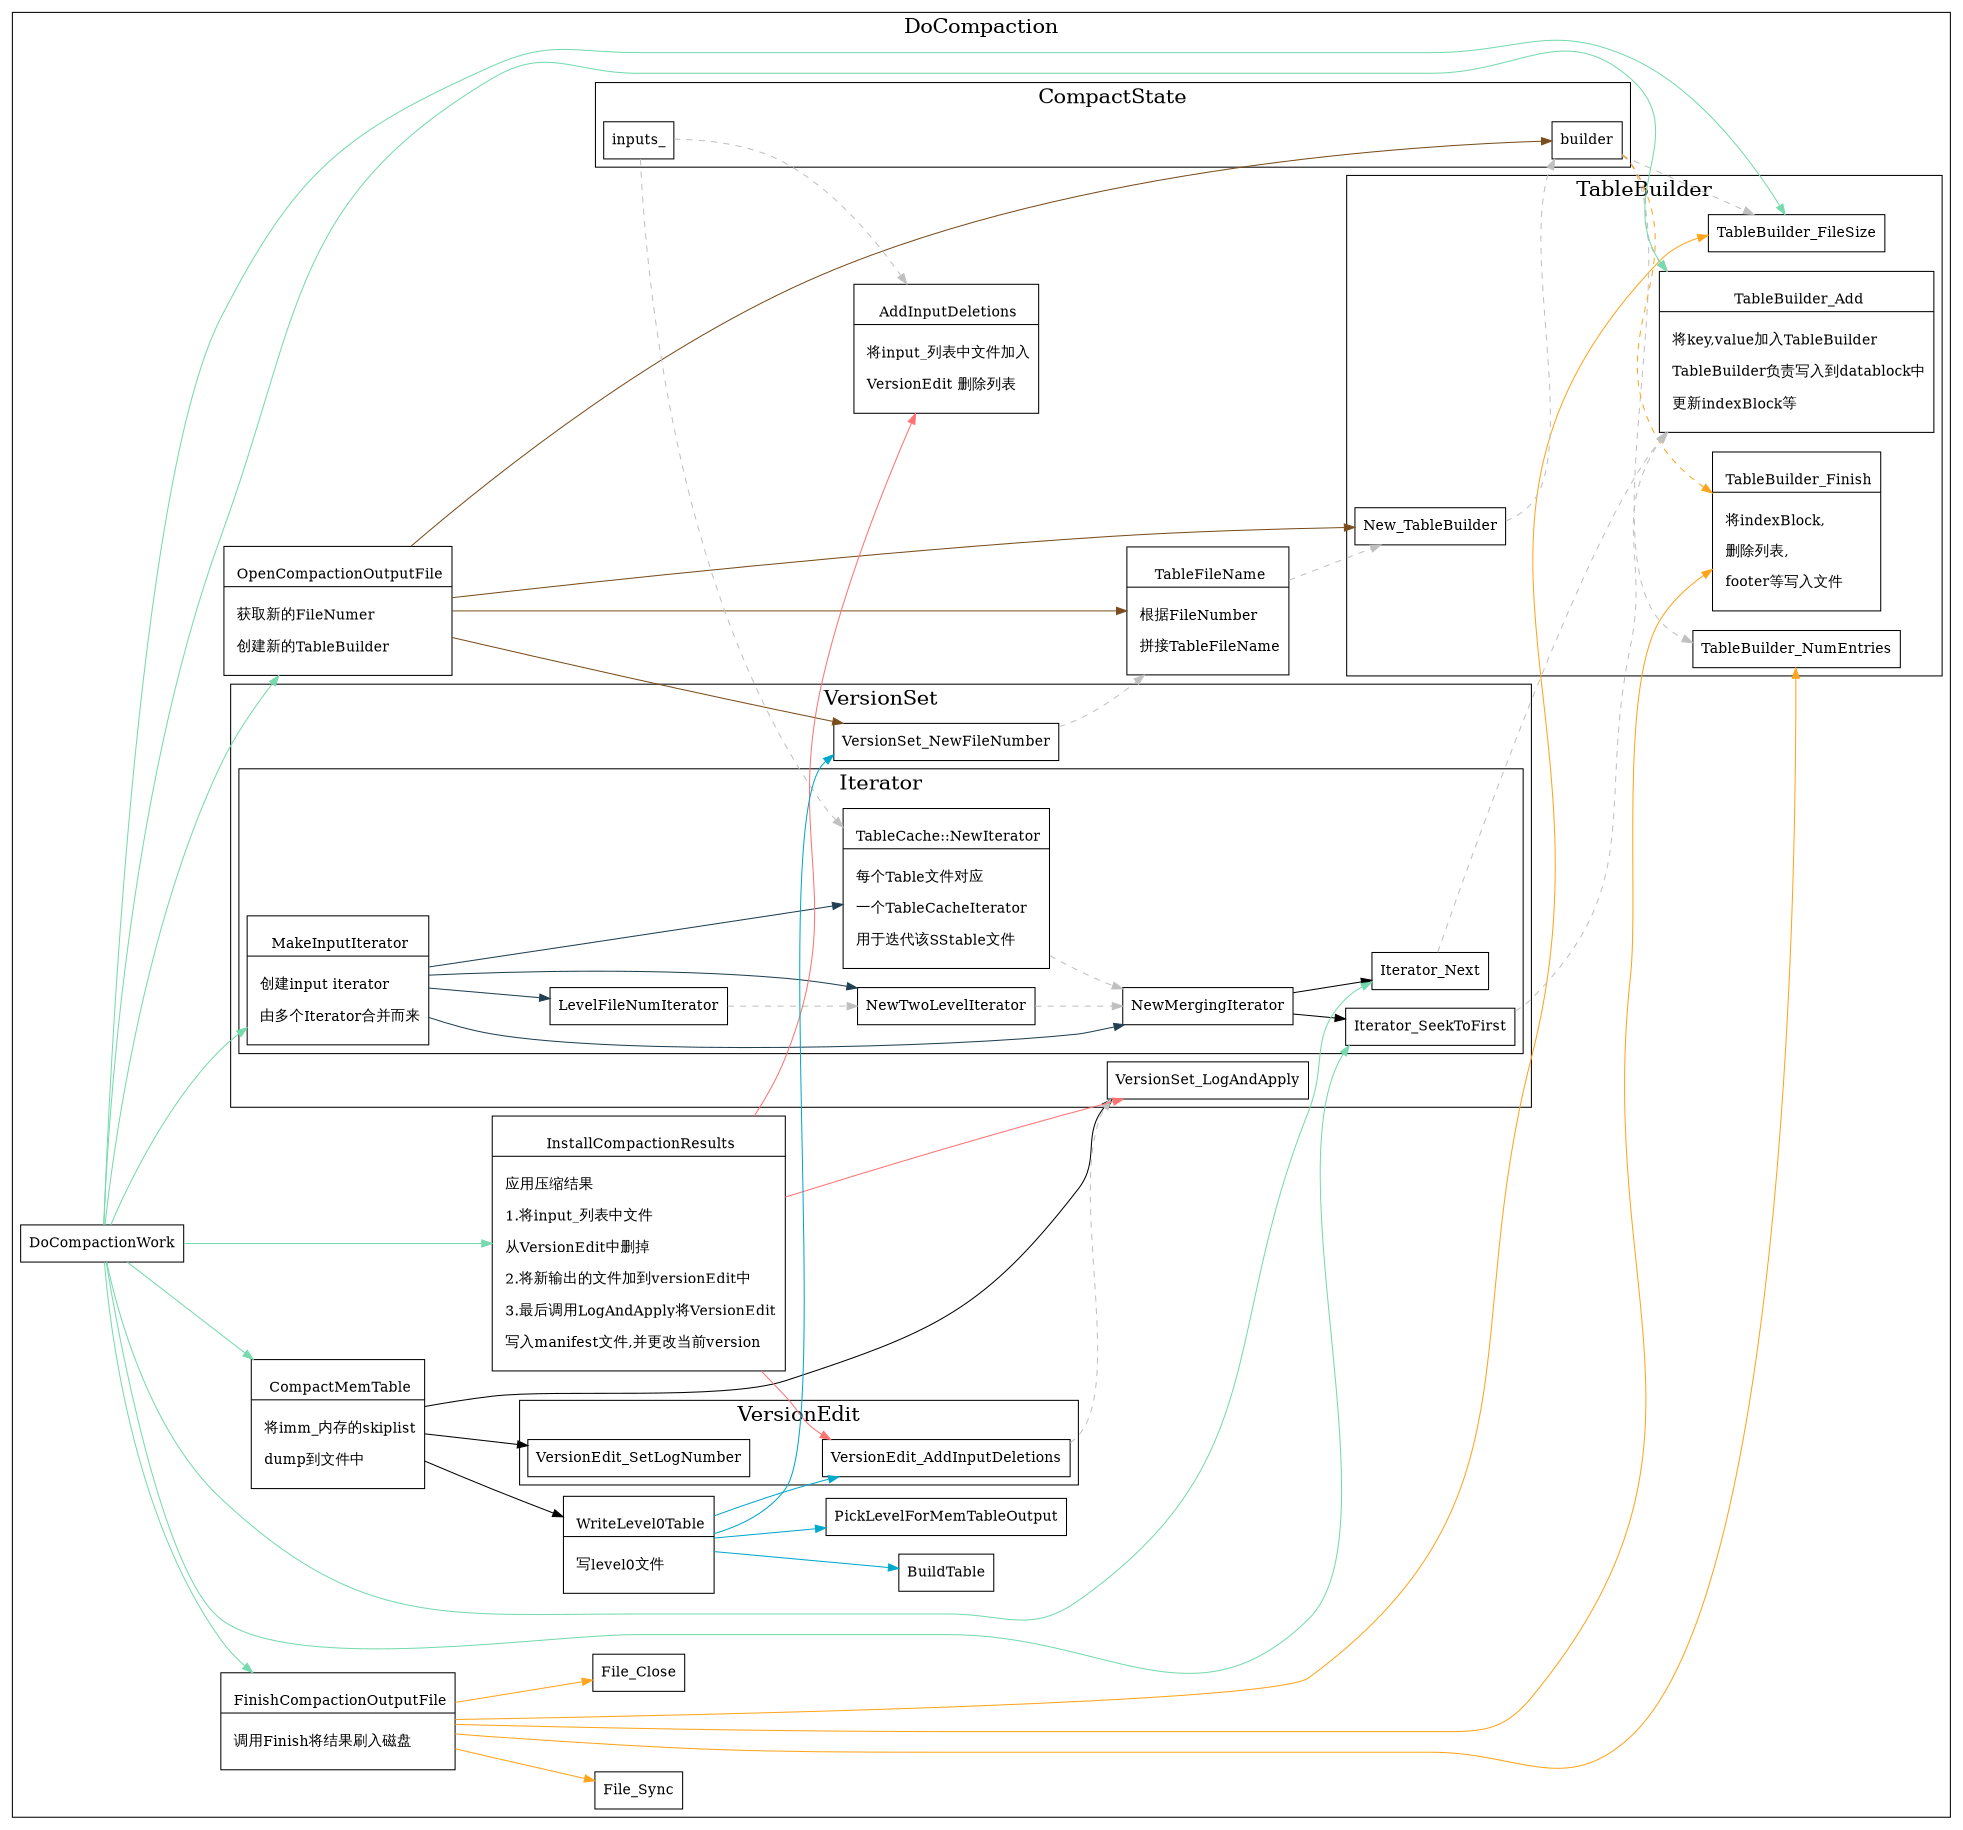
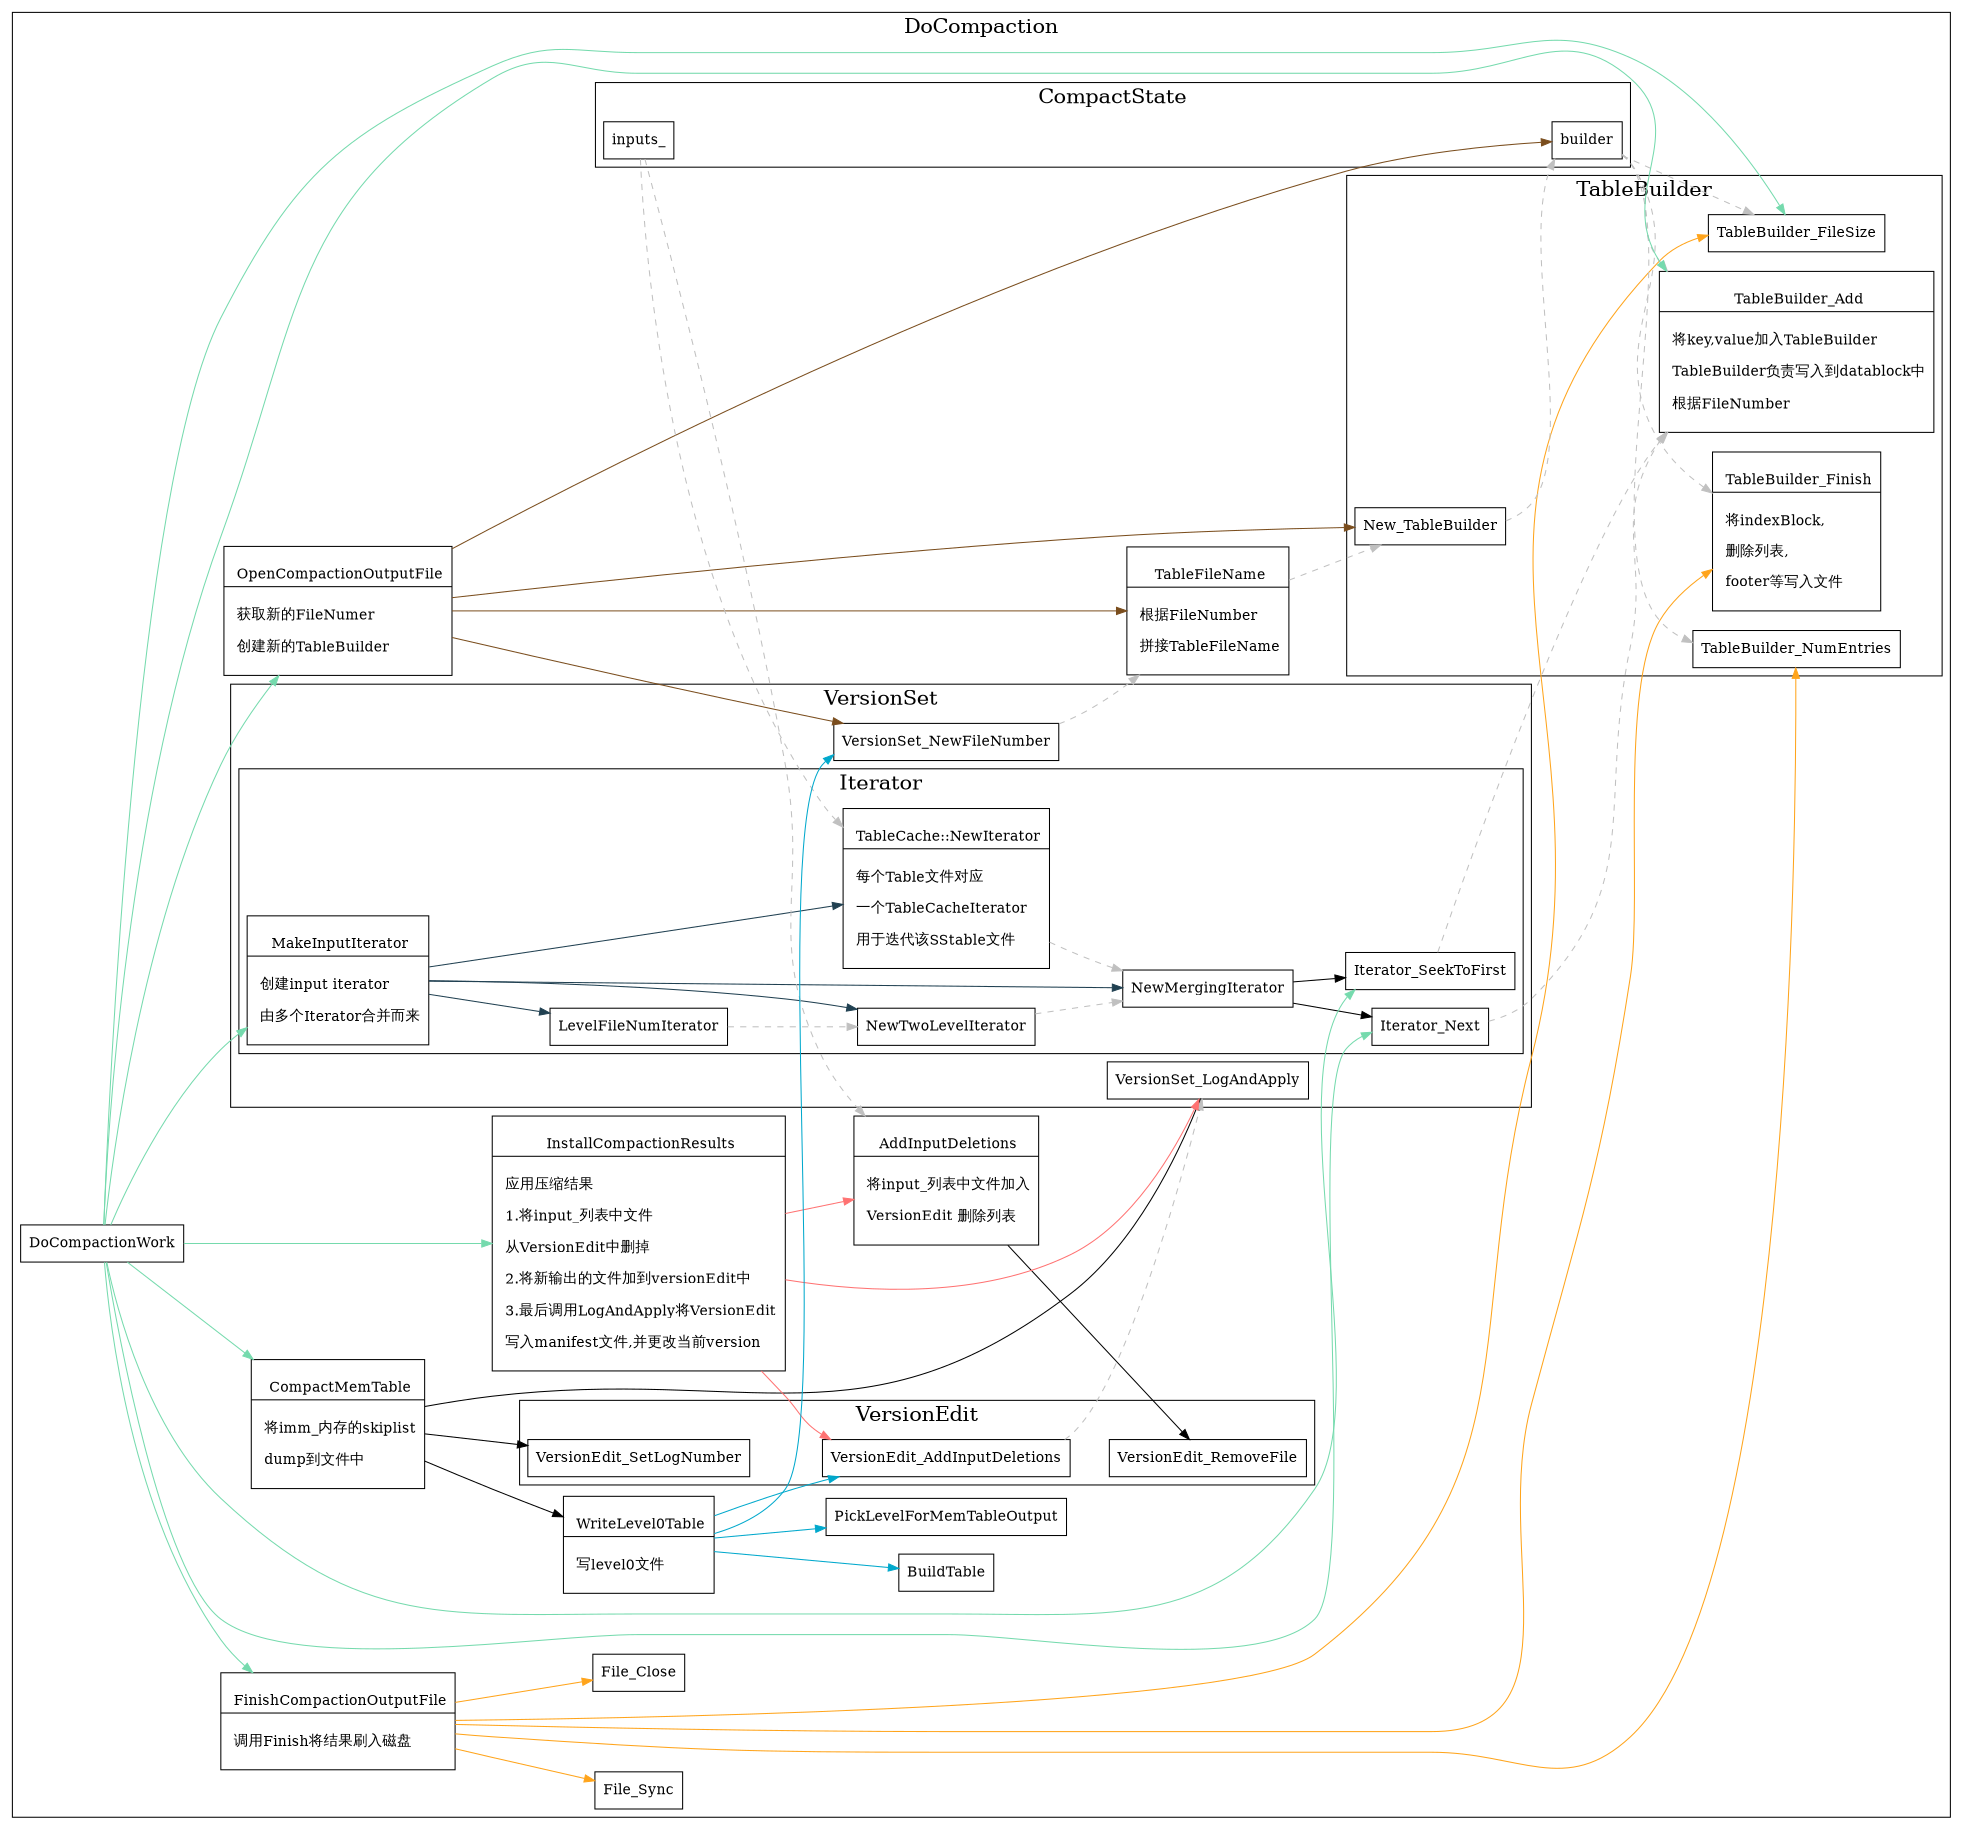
(1733, 403) -> (1729, 403)
(1648, 417) -> (1648, 417)
none -> (1208, 1458)
